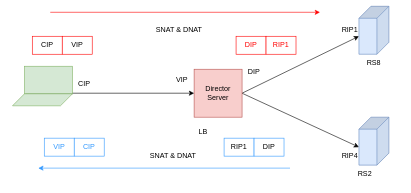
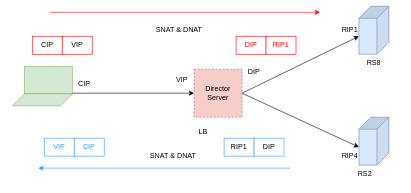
(218, 93) -> (218, 93)
